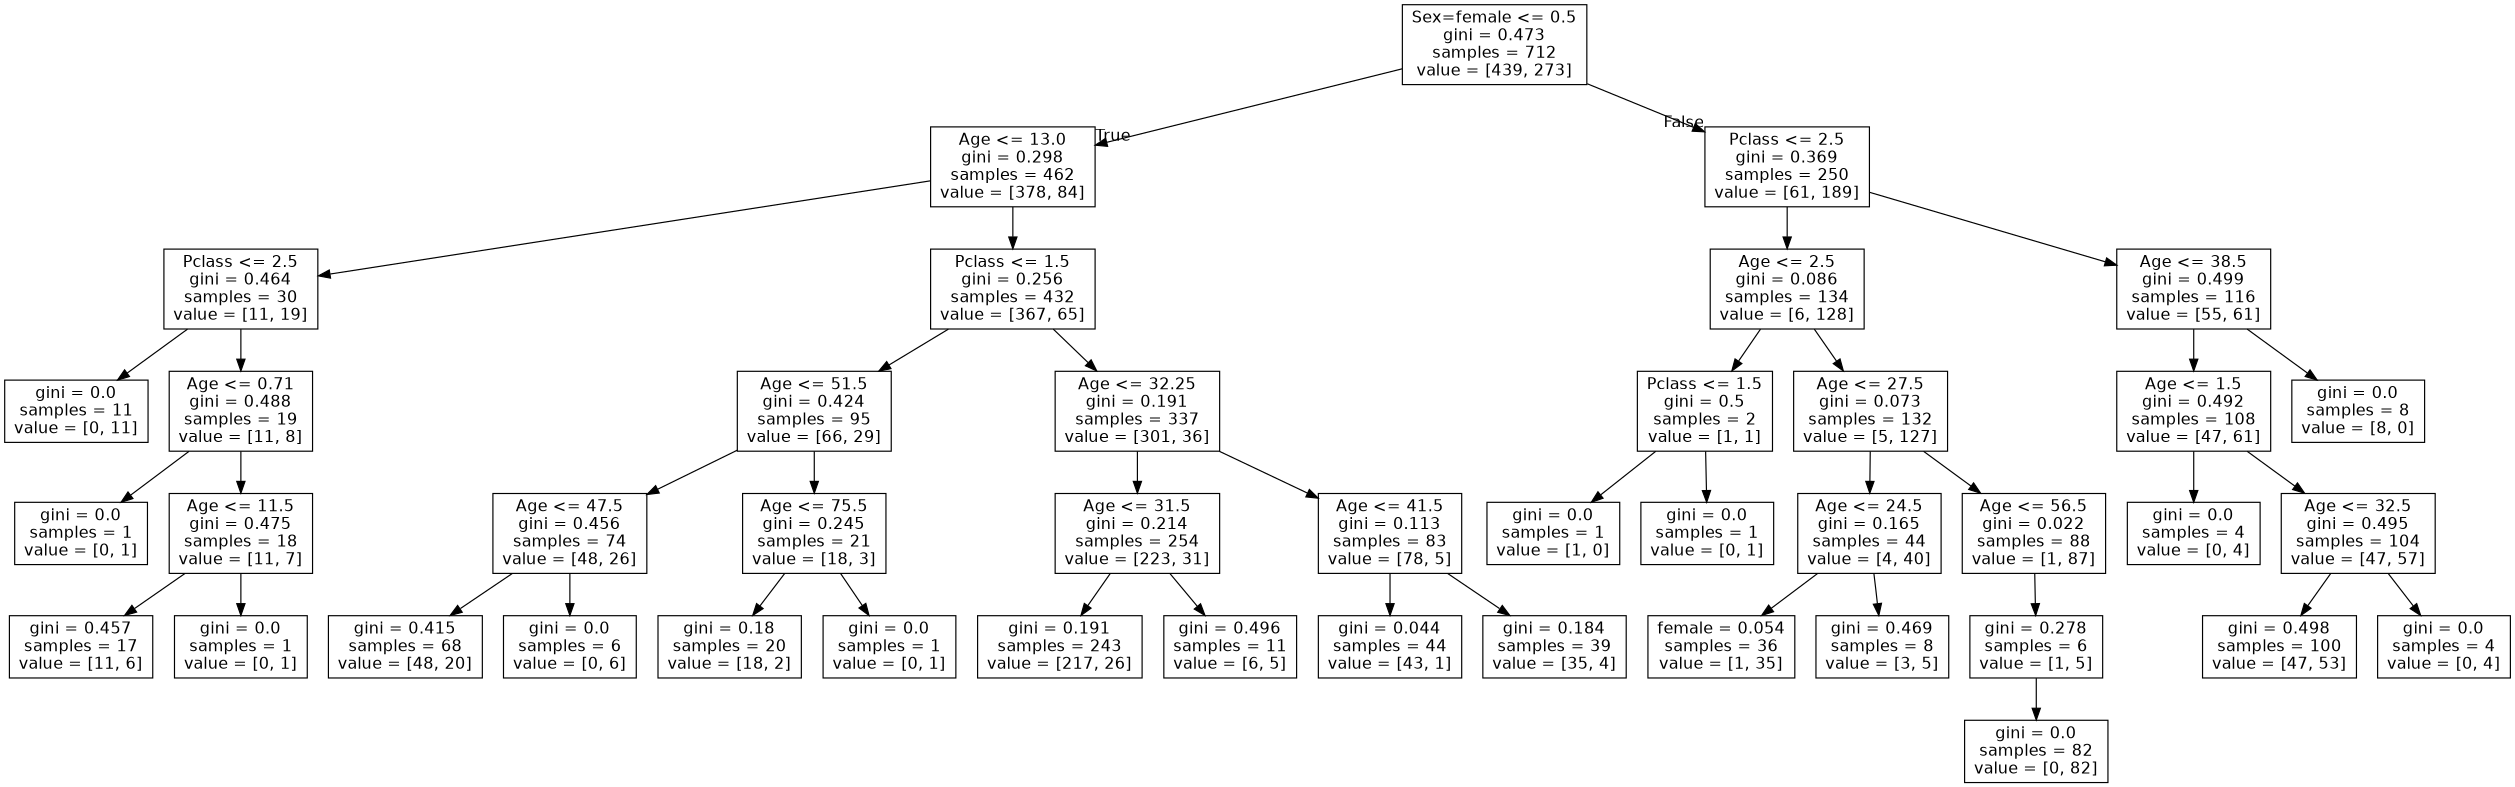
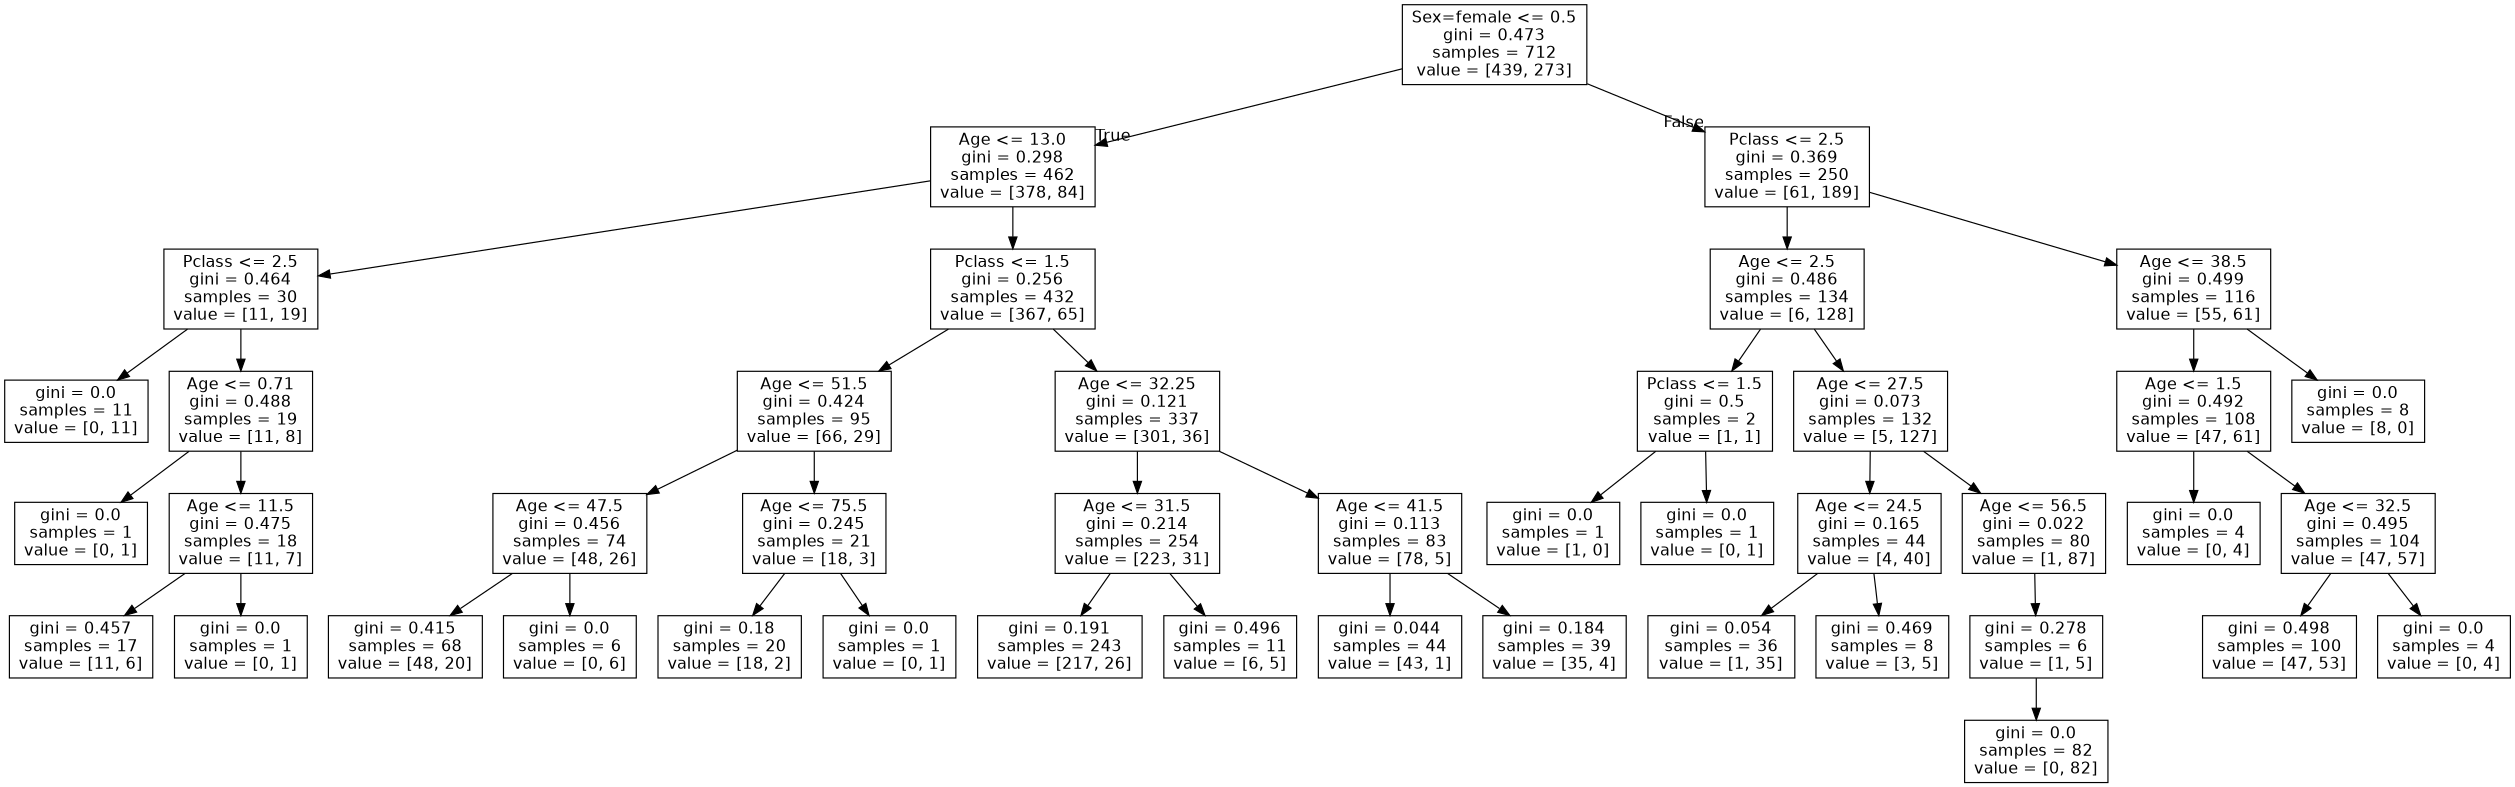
(1787, 289) -> (1787, 289)
(1137, 411) -> (1137, 411)
(2034, 533) -> (2034, 533)
(1721, 647) -> (1721, 647)
